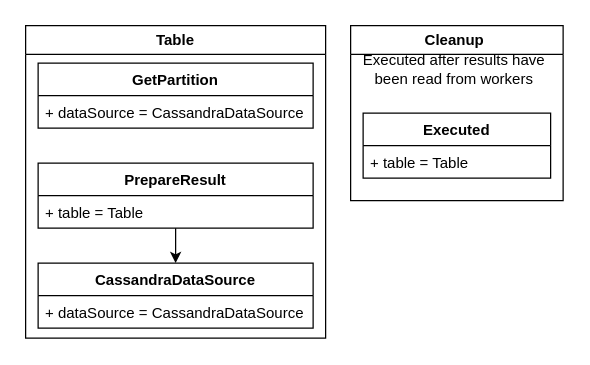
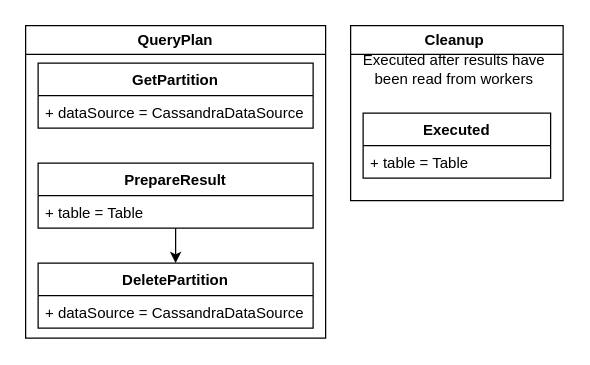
(176, 41) -> (176, 41)
(175, 280) -> (175, 280)
